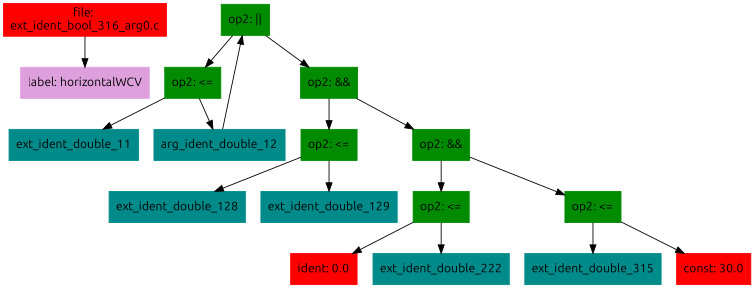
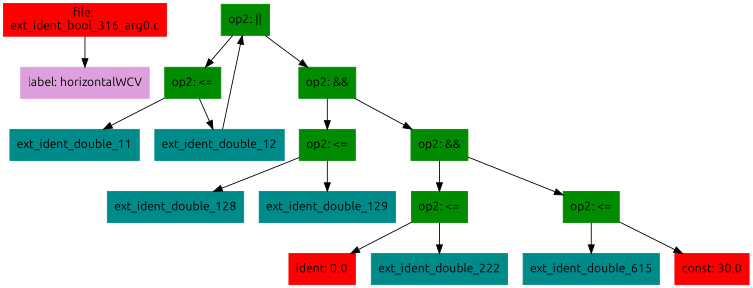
(220, 145) -> (220, 145)
(593, 269) -> (591, 269)
